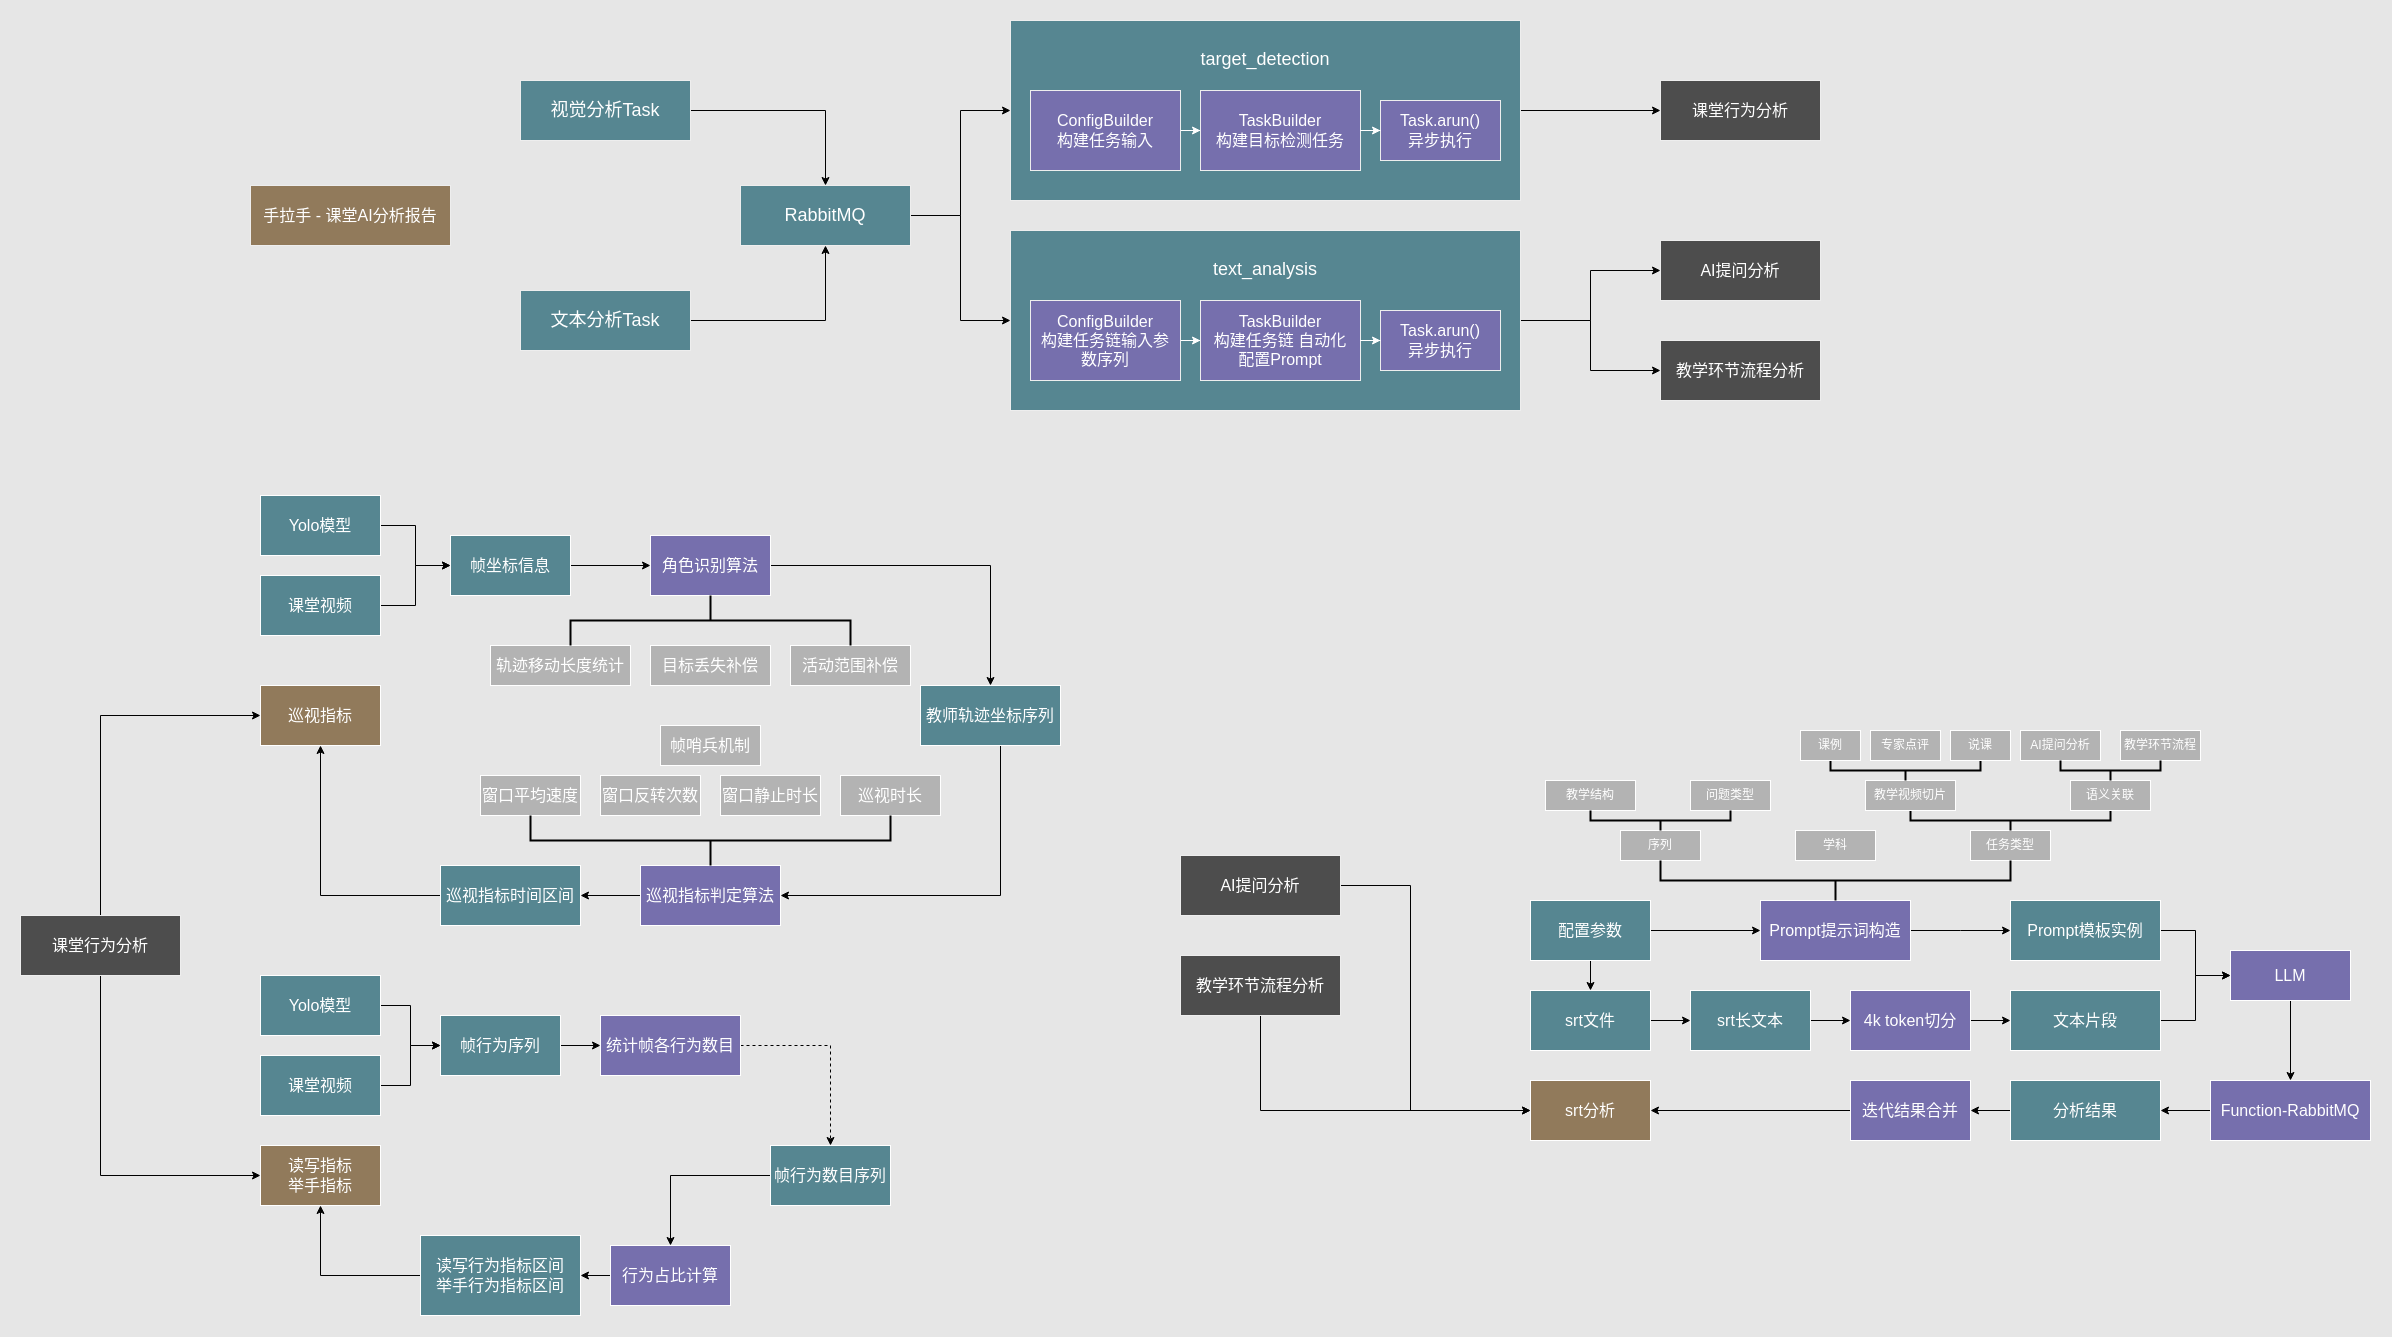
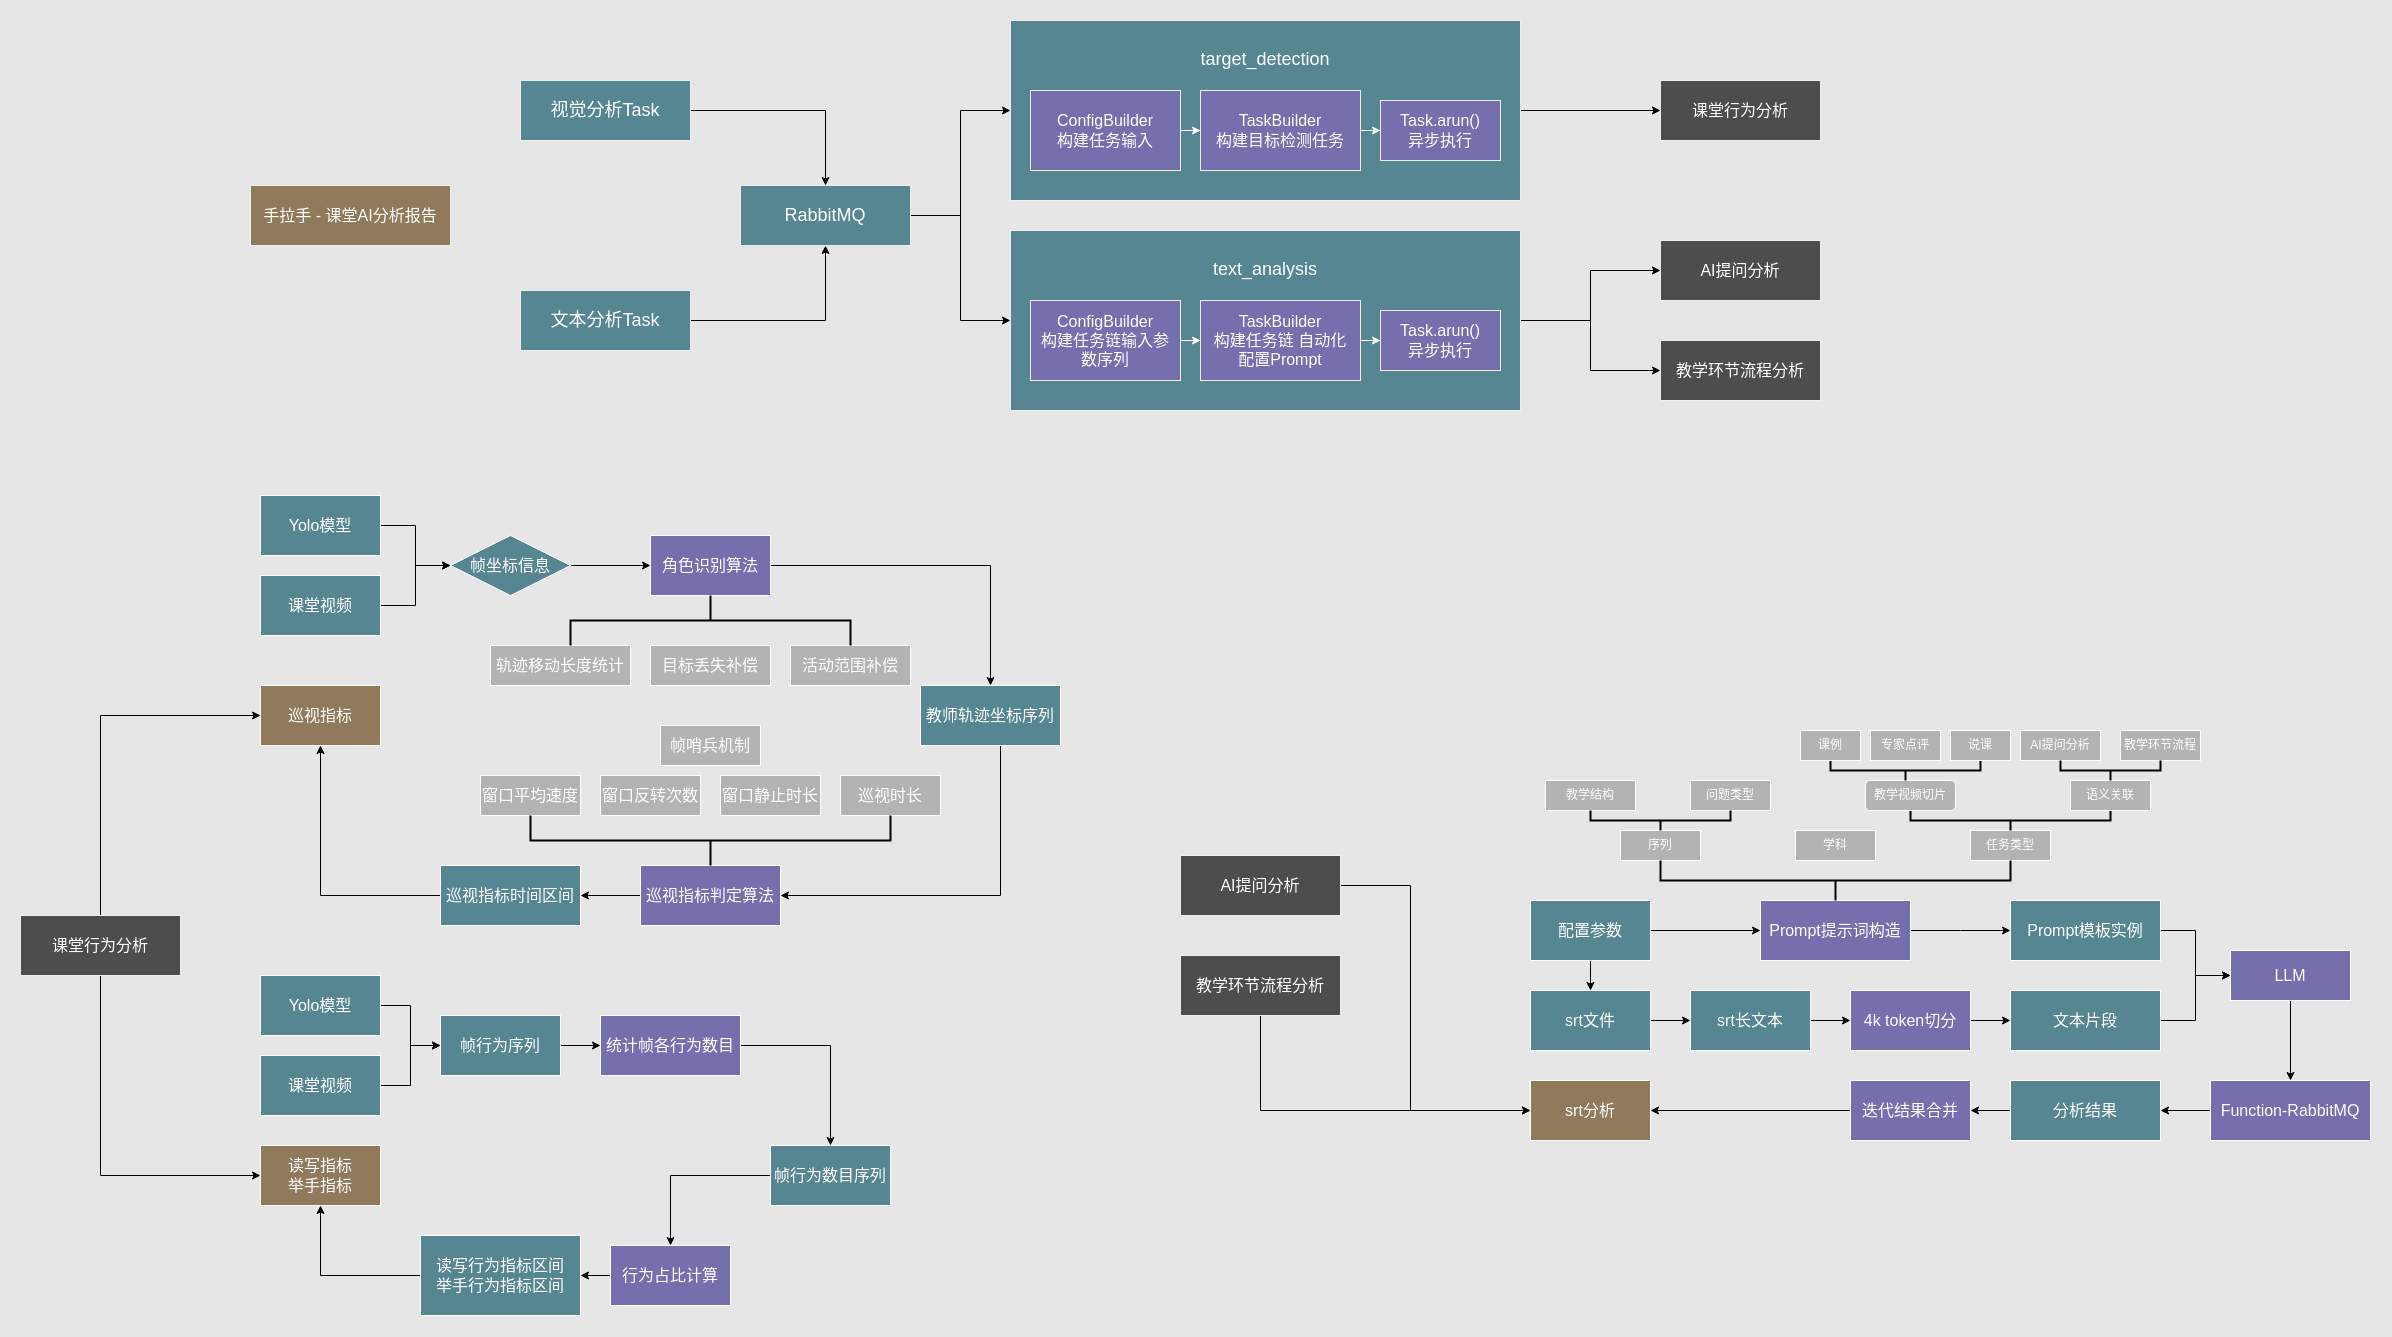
(511, 566) -> (511, 566)
(1911, 796) -> (1911, 796)
(831, 1046) -> (831, 1046)
